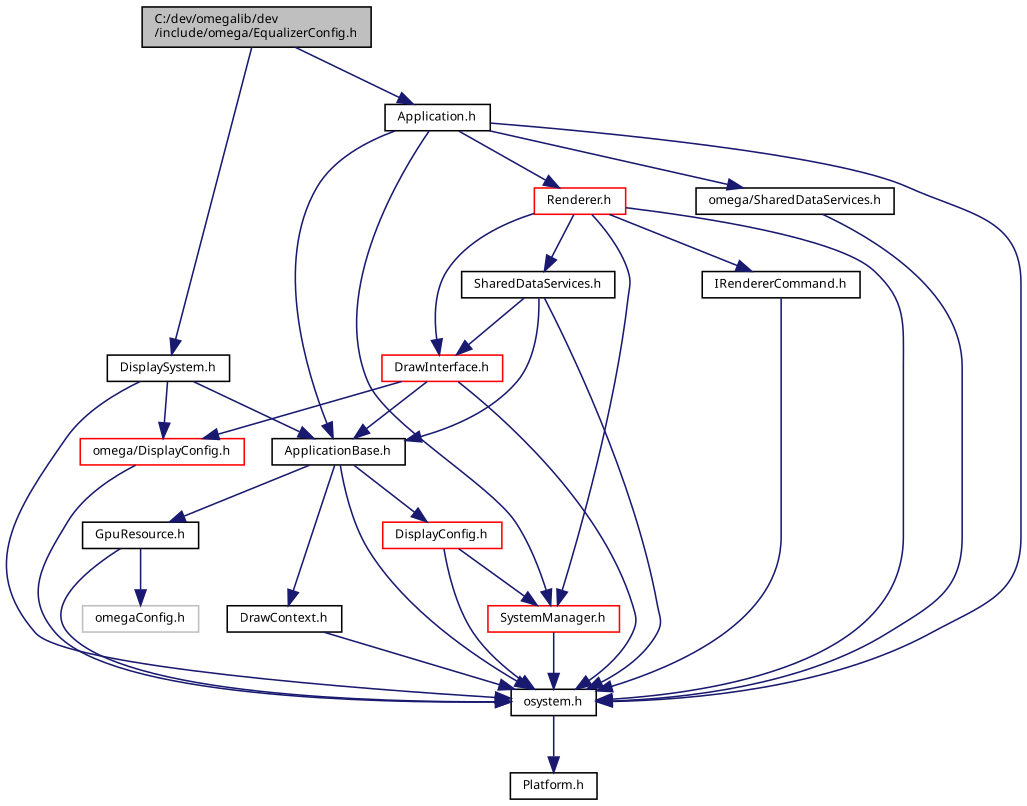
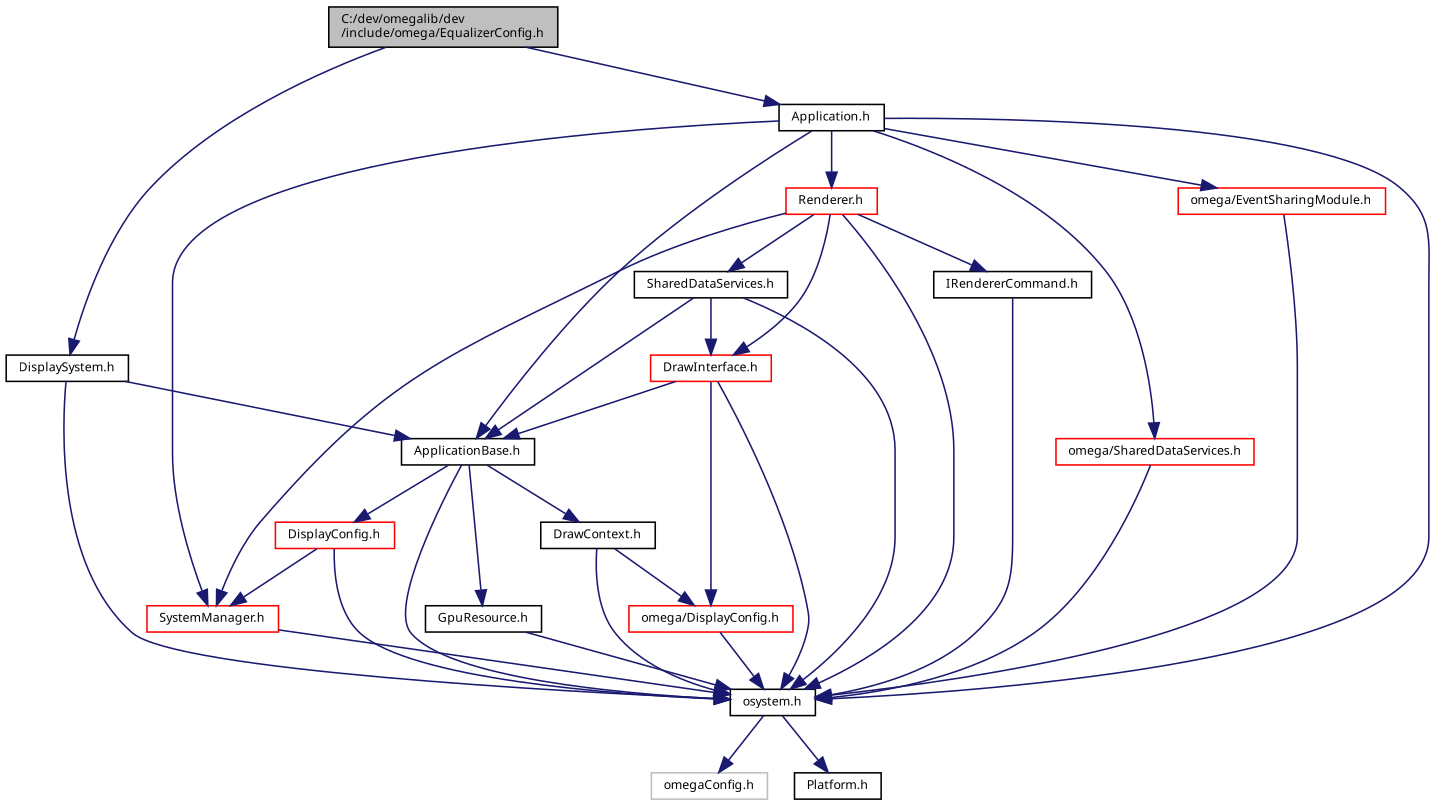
(795, 201) -> (1155, 452)
none -> (1282, 201)
(166, 402) -> (648, 573)
(141, 569) -> (746, 738)
